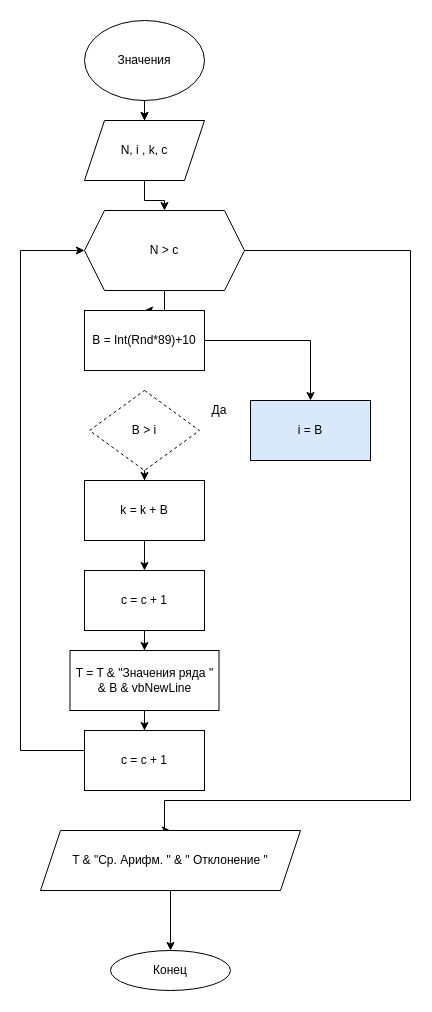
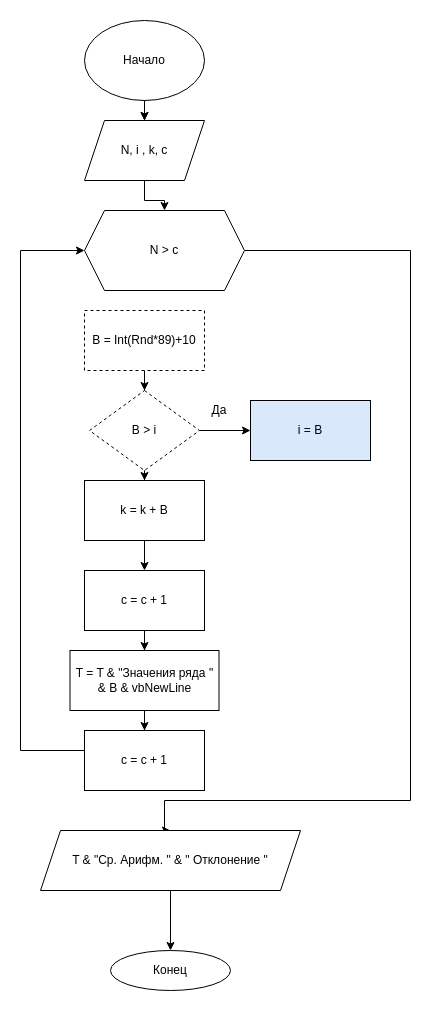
(145, 61) -> (145, 61)
(165, 307) -> none
(145, 341) -> (145, 341)
(284, 341) -> (145, 385)
none -> (222, 431)
